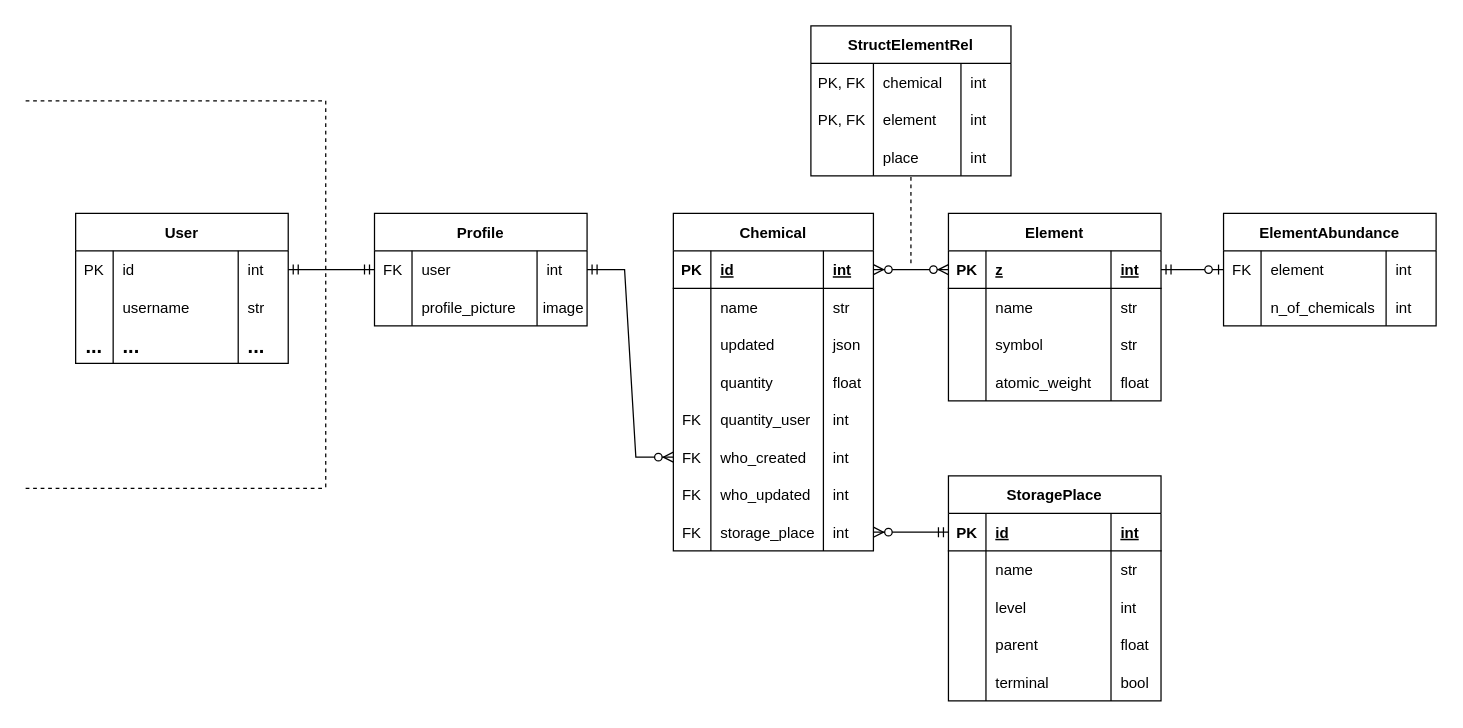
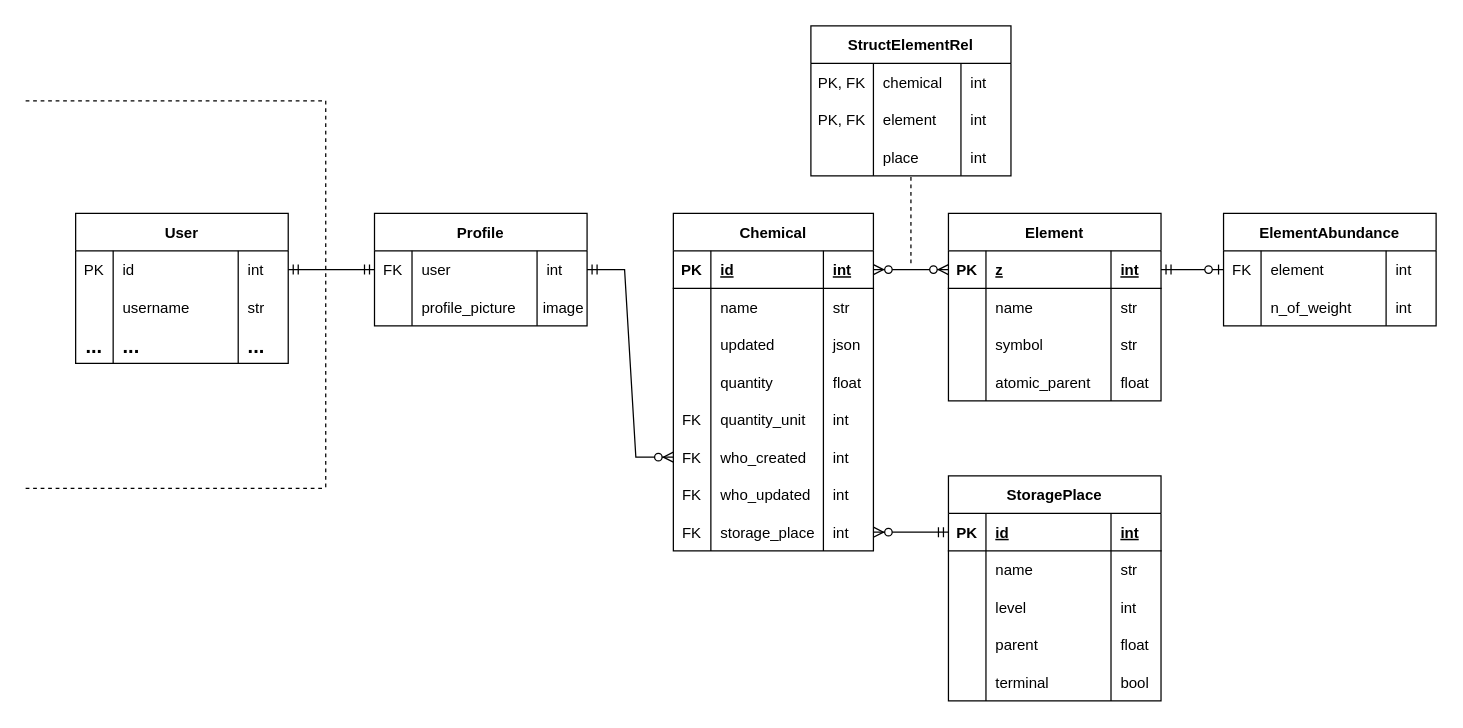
(1325, 308) -> (1314, 308)
(1046, 383) -> (1048, 383)
(773, 420) -> (771, 420)
